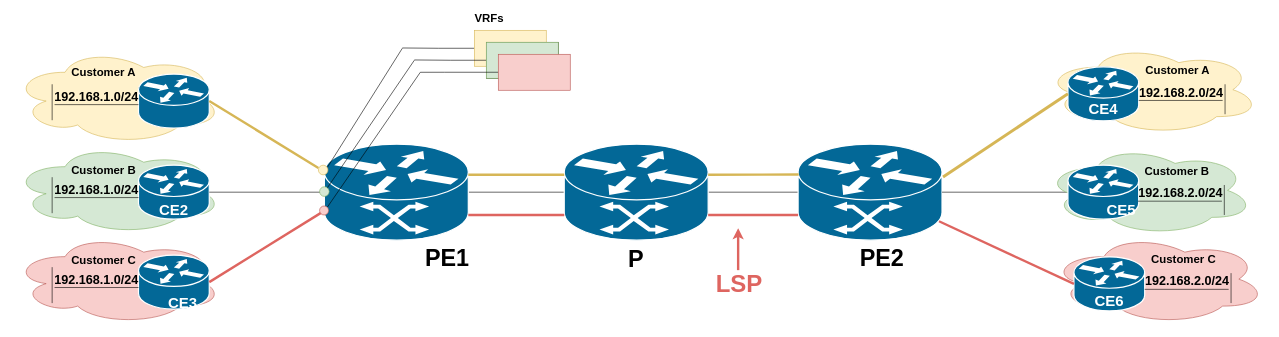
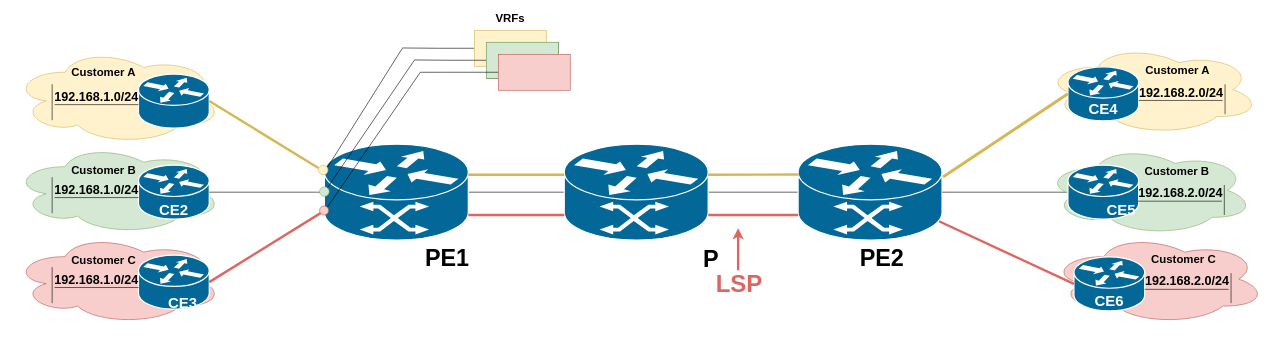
(489, 18) -> (510, 18)
(636, 260) -> (711, 260)
